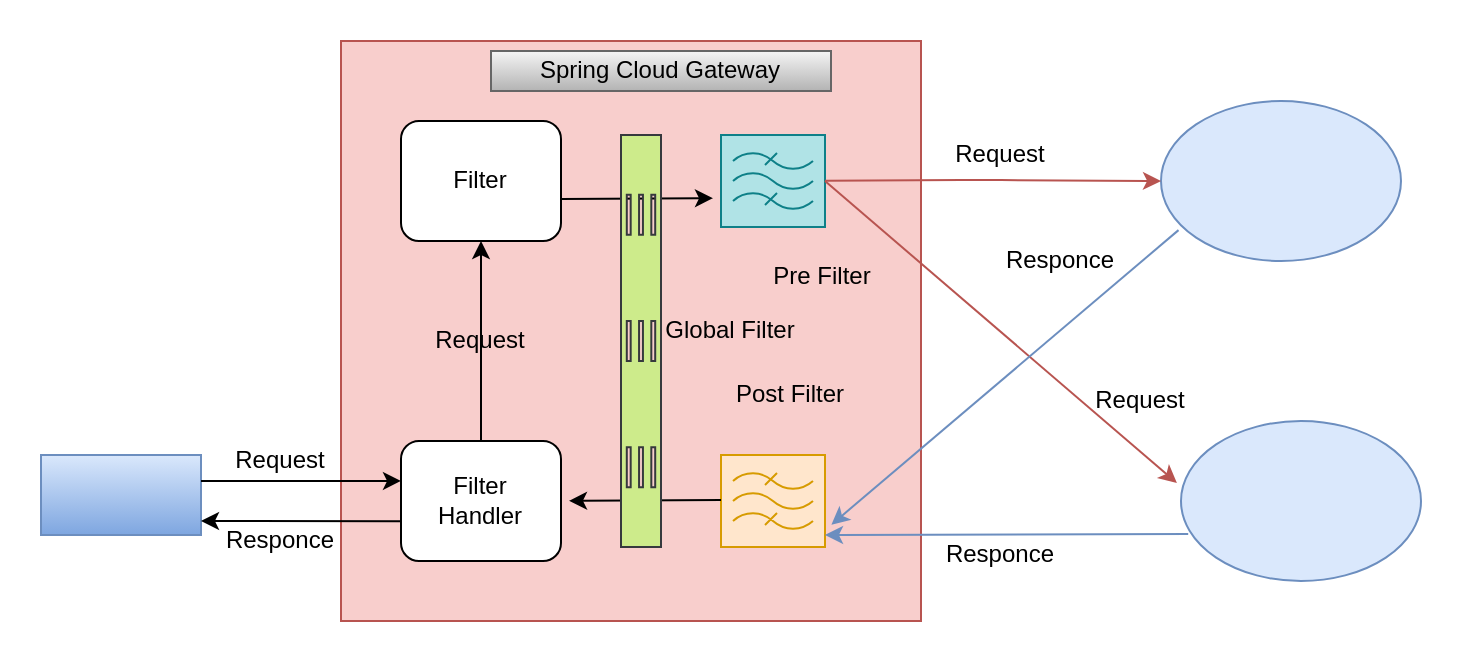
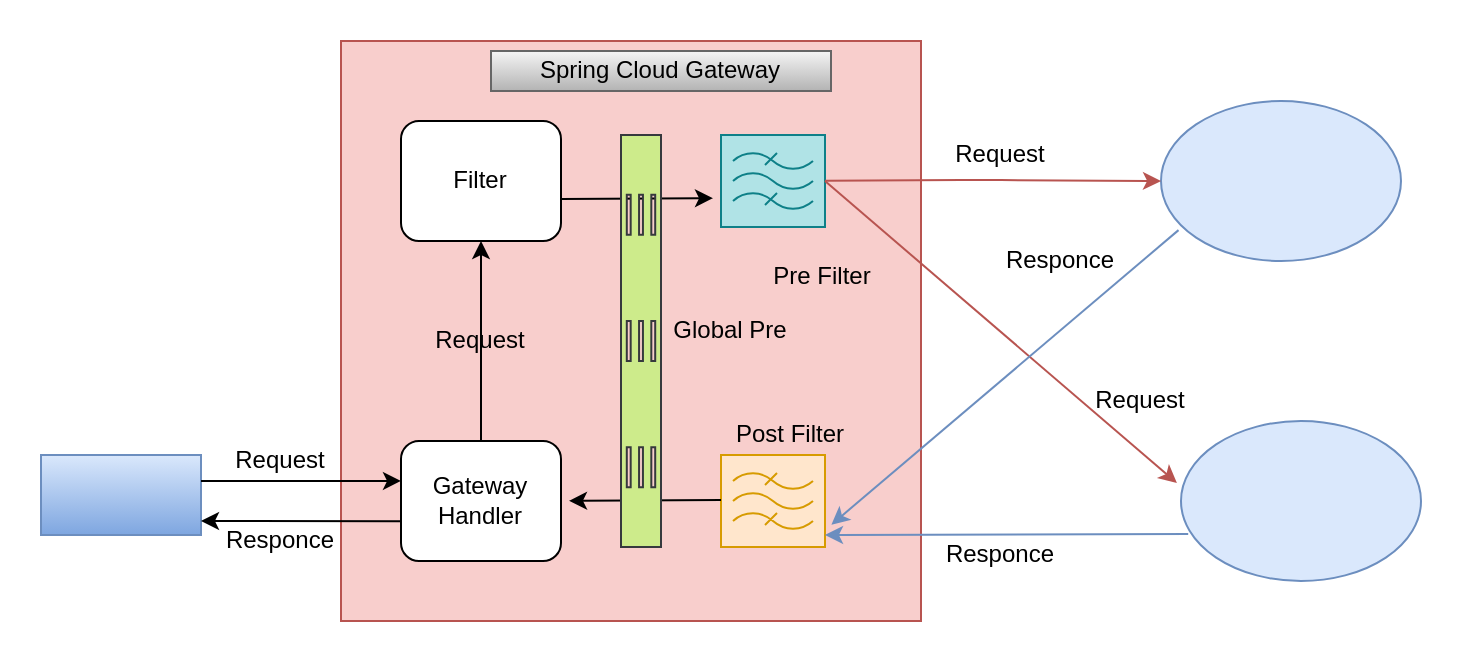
(731, 331) -> (731, 331)
(791, 395) -> (791, 435)
(481, 501) -> (481, 501)
